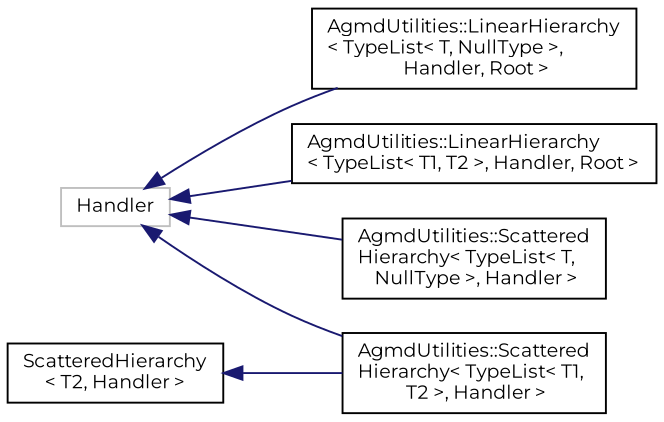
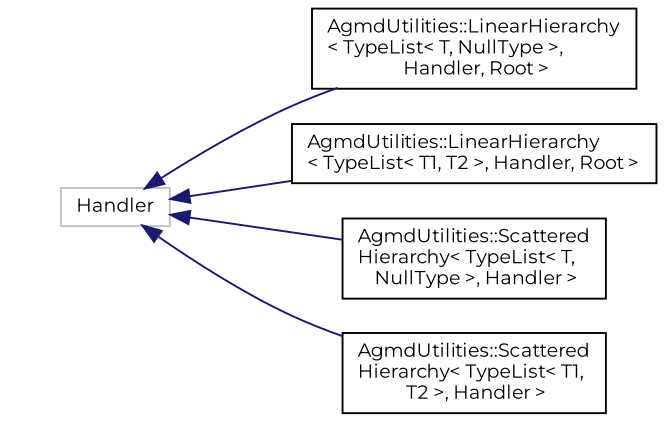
(115, 373) -> none
